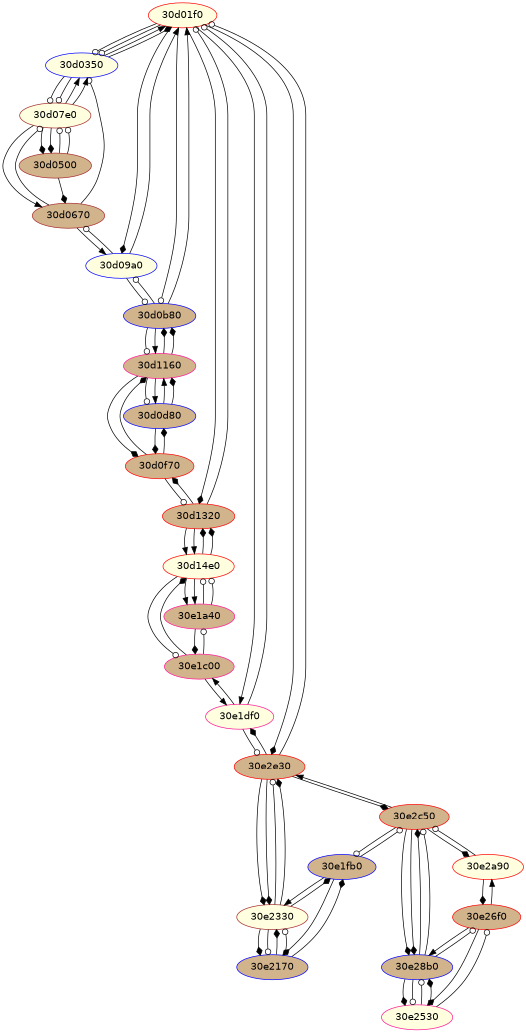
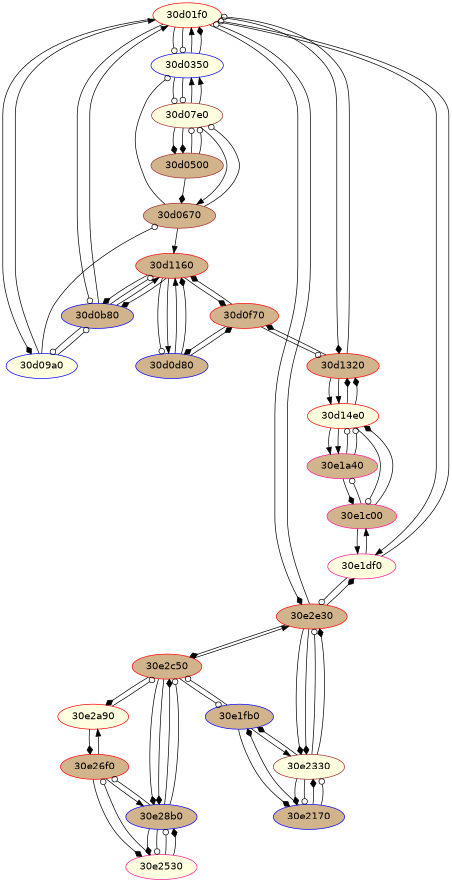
(88, 239) -> (176, 237)
(160, 366) -> (172, 266)
